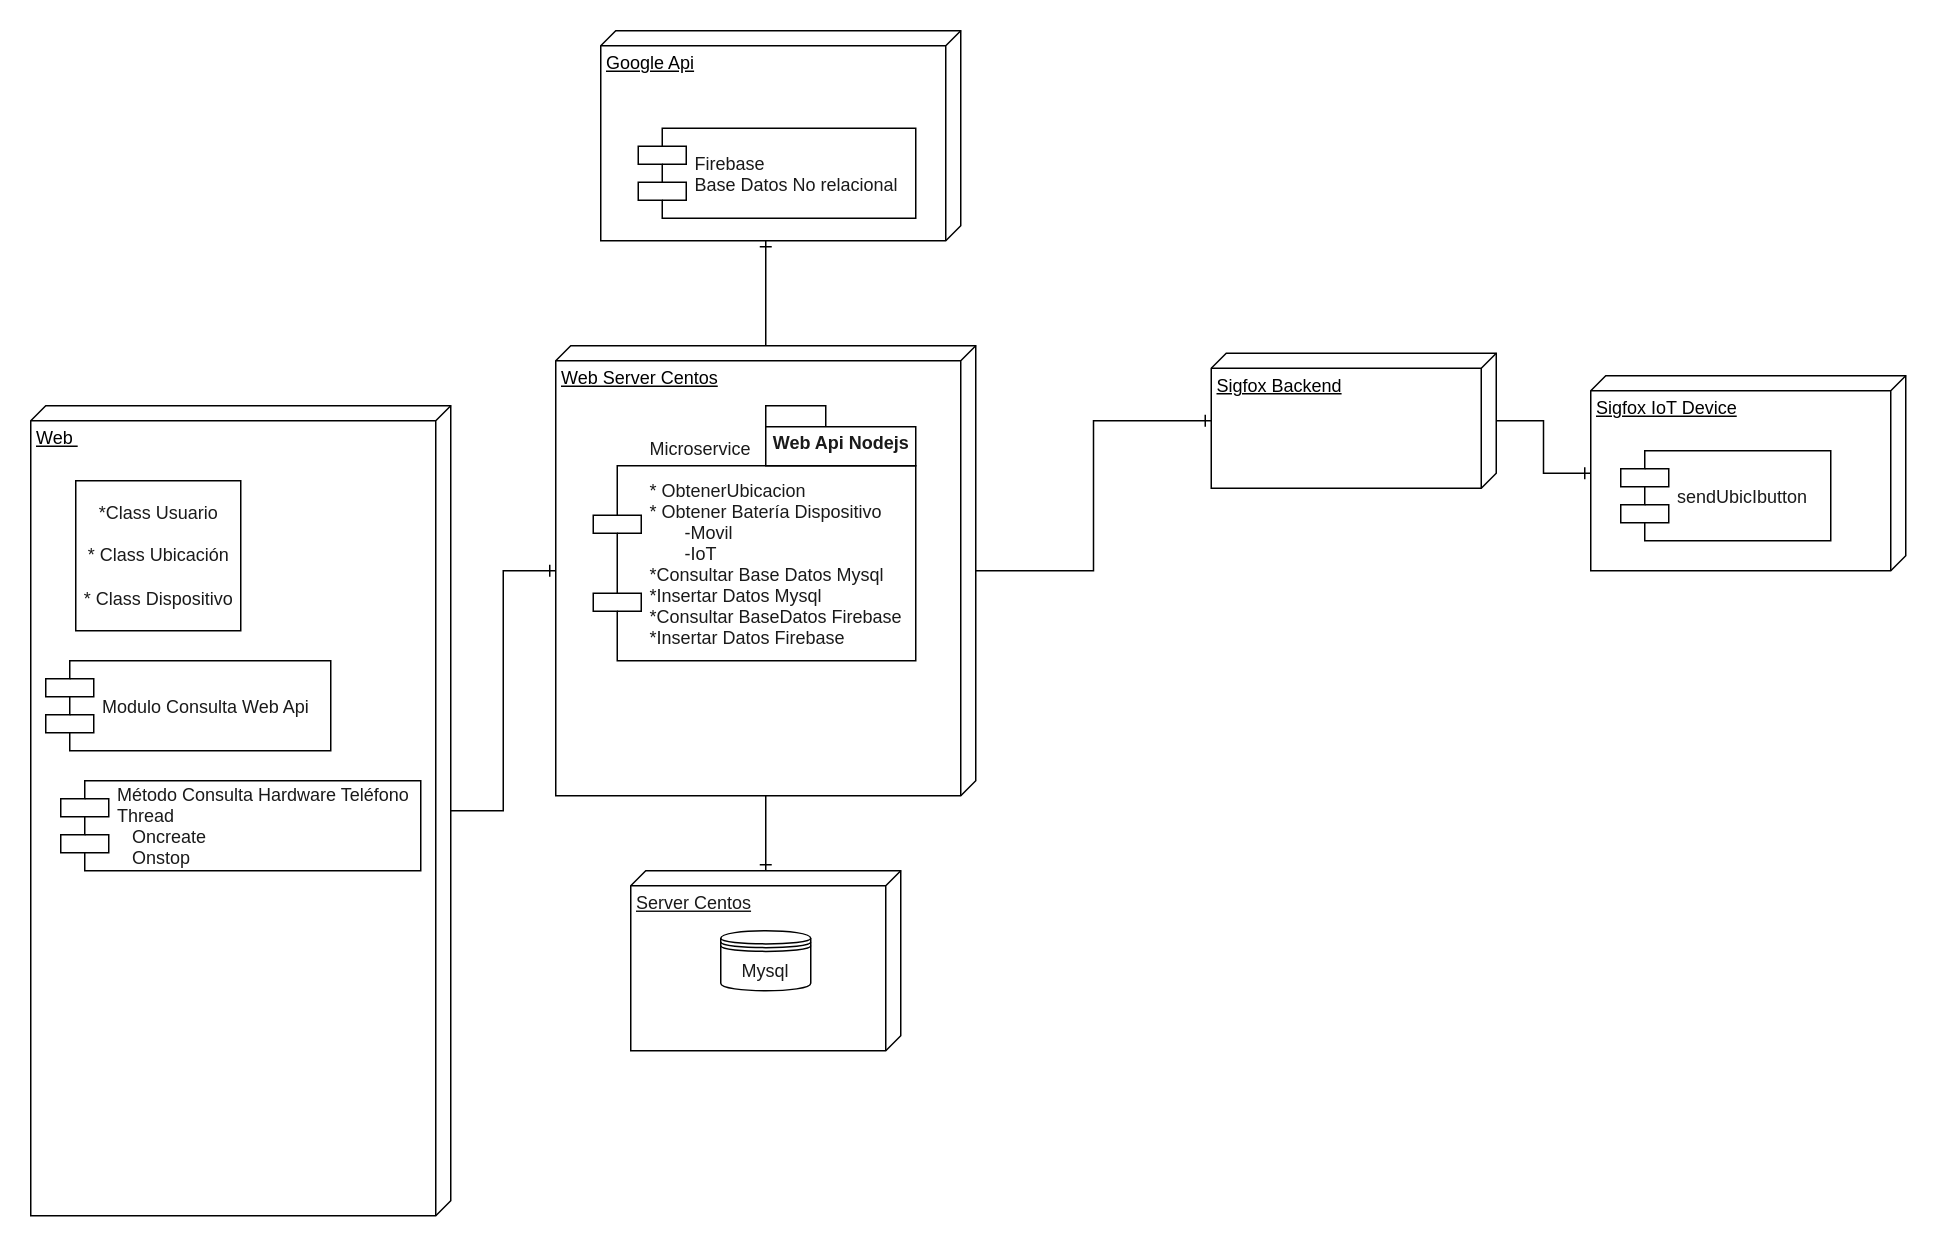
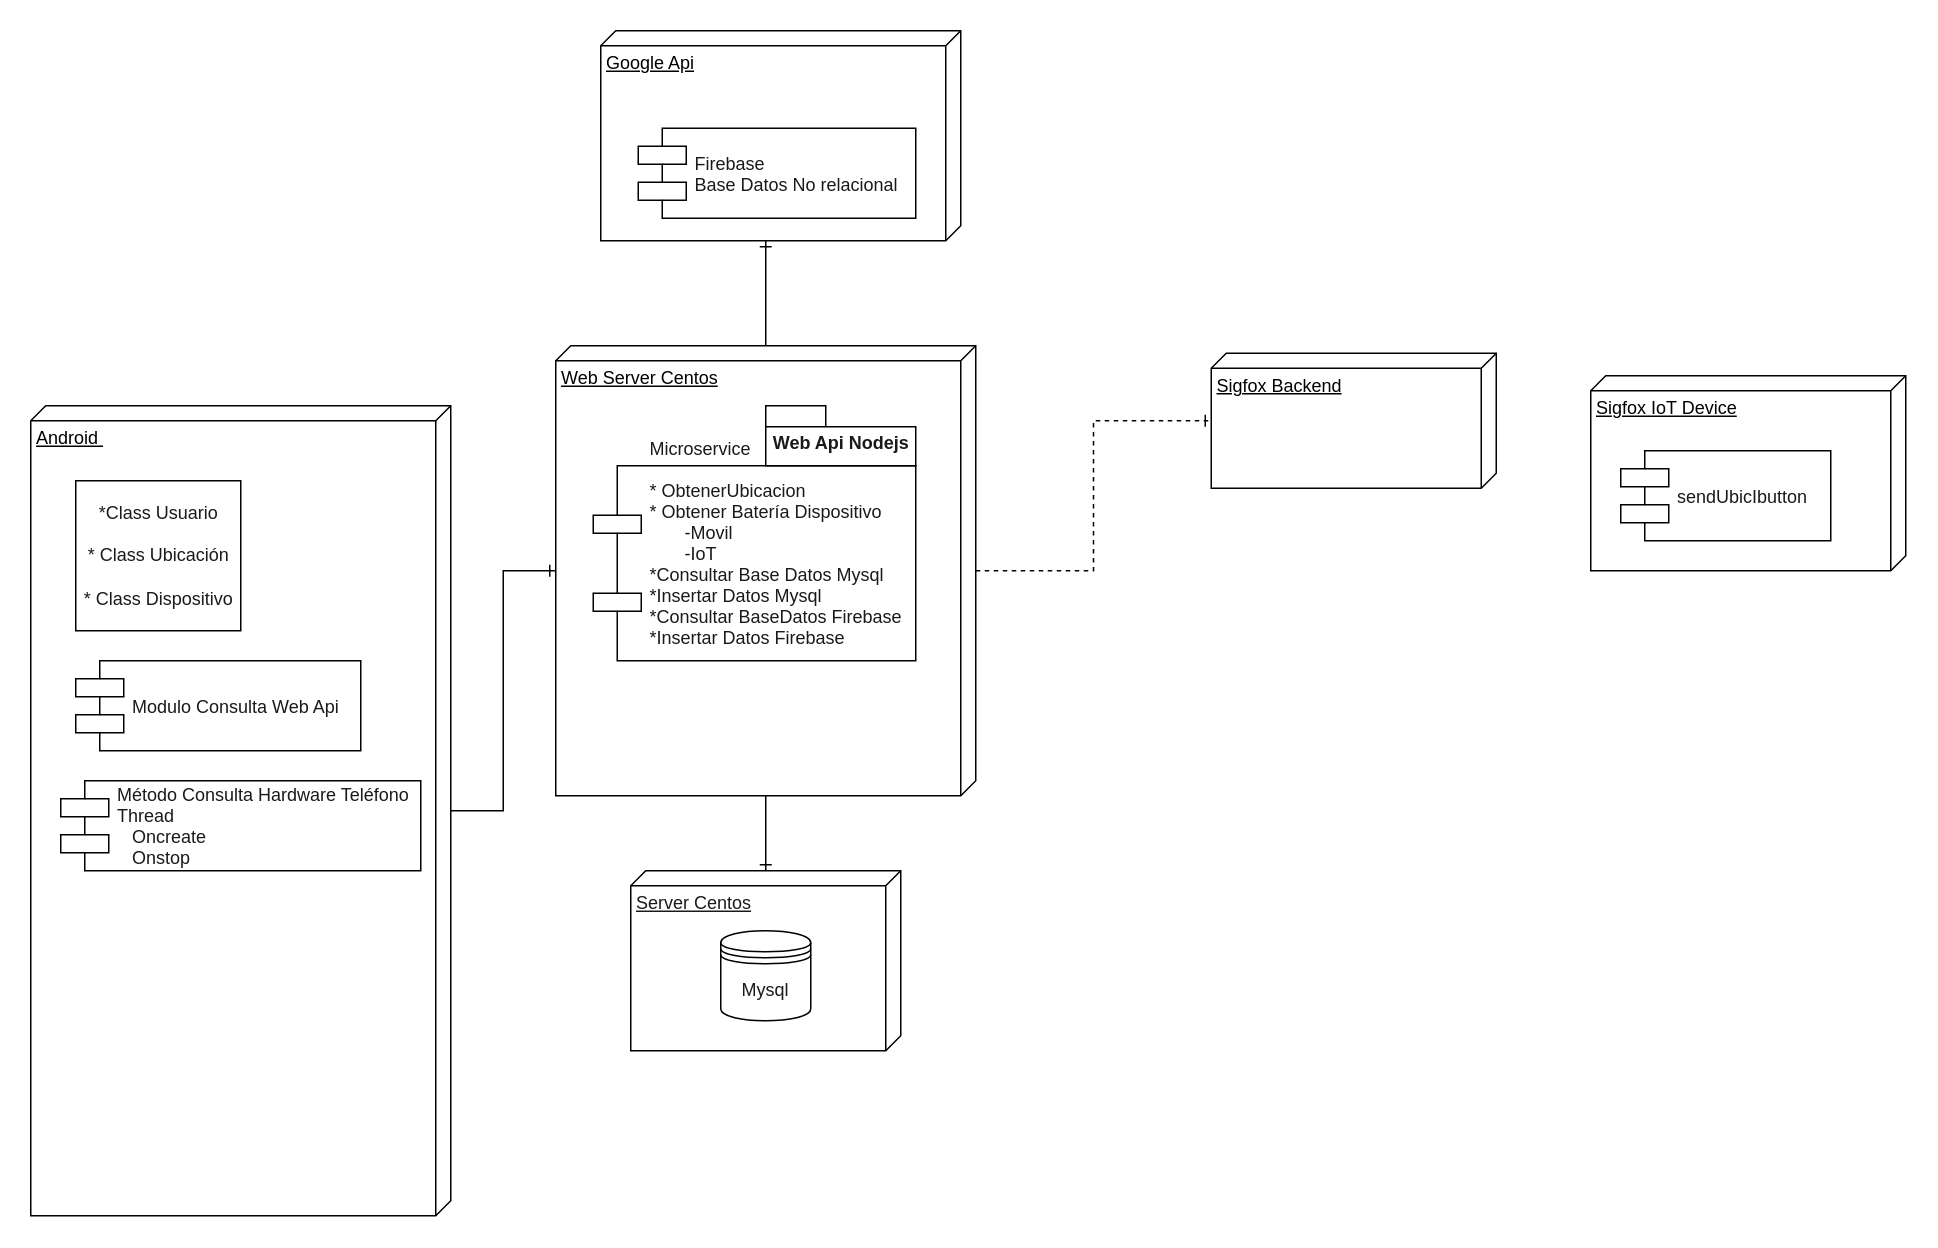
(52, 439) -> (70, 439)
(1544, 447) -> none
(1094, 495) -> (1094, 495)
(188, 706) -> (218, 706)
(766, 961) -> (766, 976)
